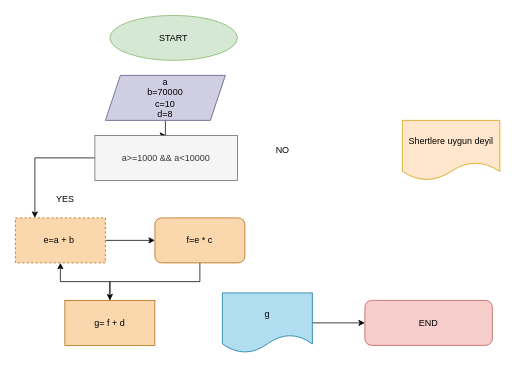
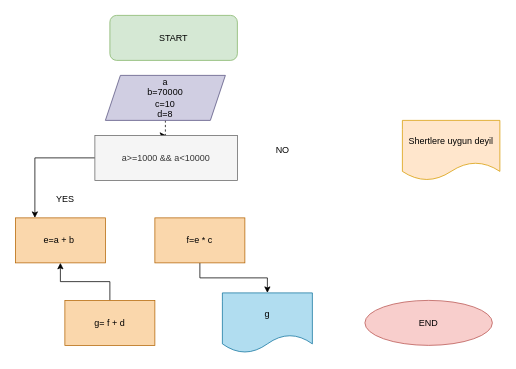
(174, 38) -> (174, 38)
(165, 129) -> (165, 129)
(60, 240) -> (60, 240)
(128, 240) -> none
(200, 240) -> (200, 240)
(159, 282) -> (267, 282)
(358, 323) -> none
(429, 323) -> (429, 323)
